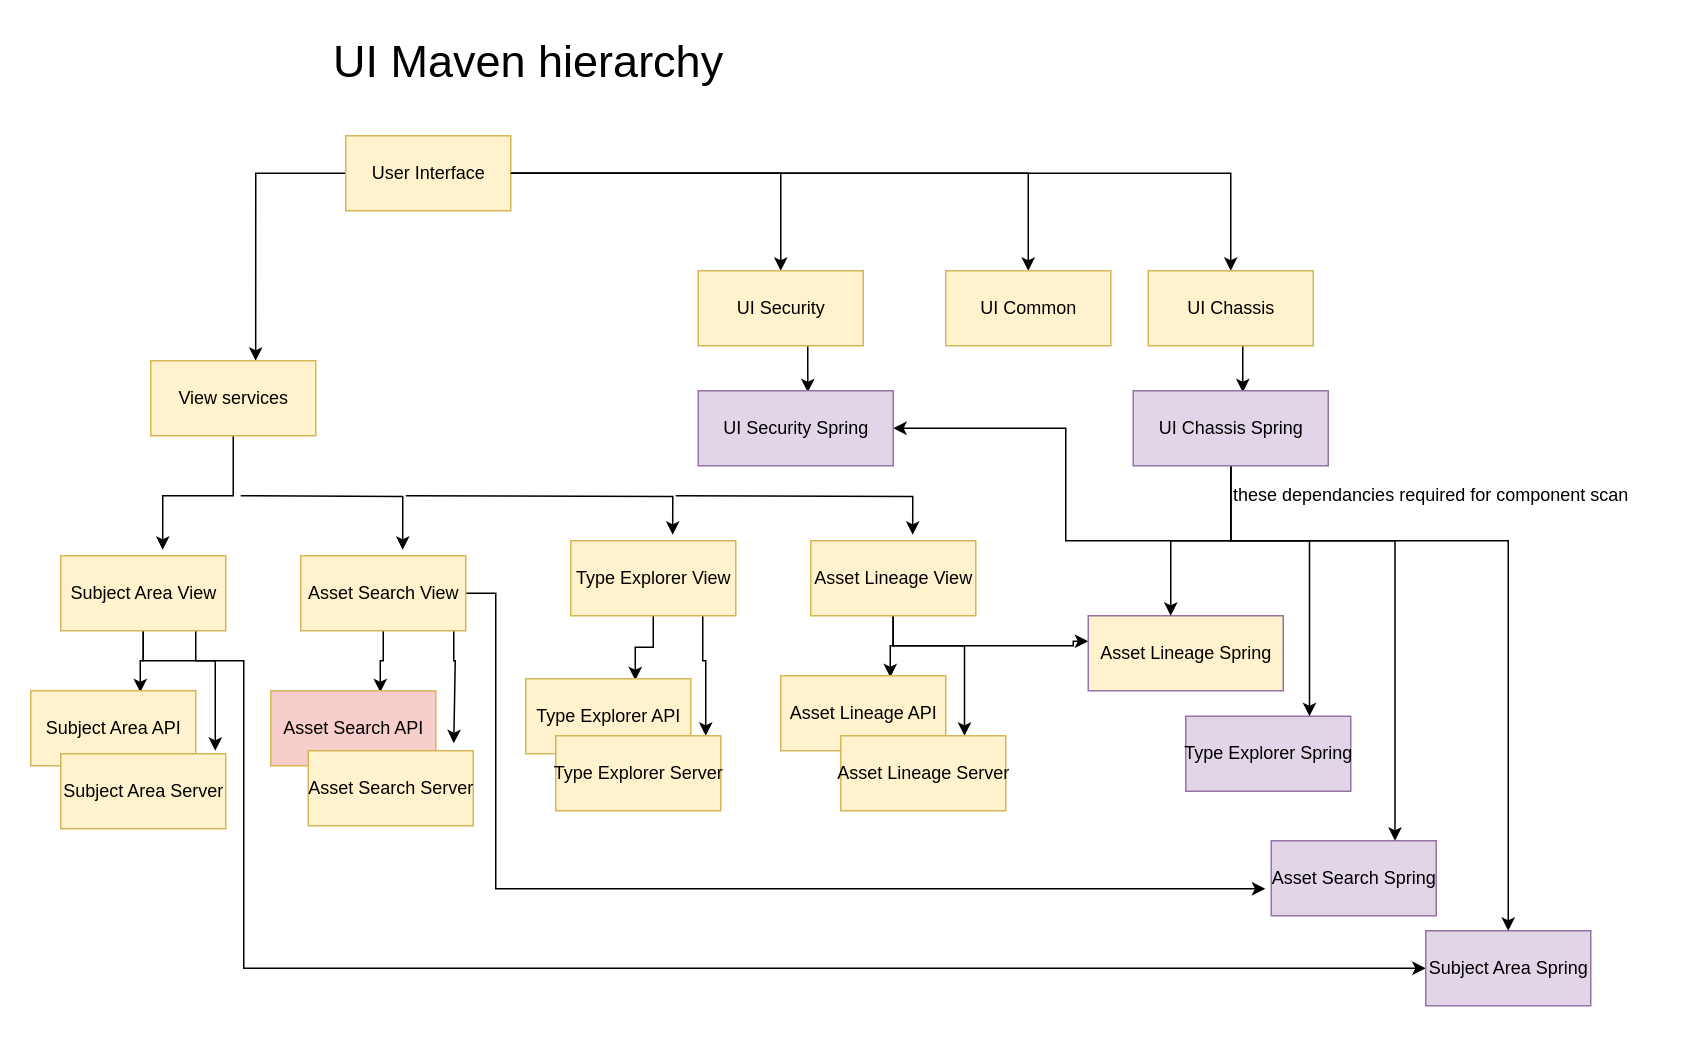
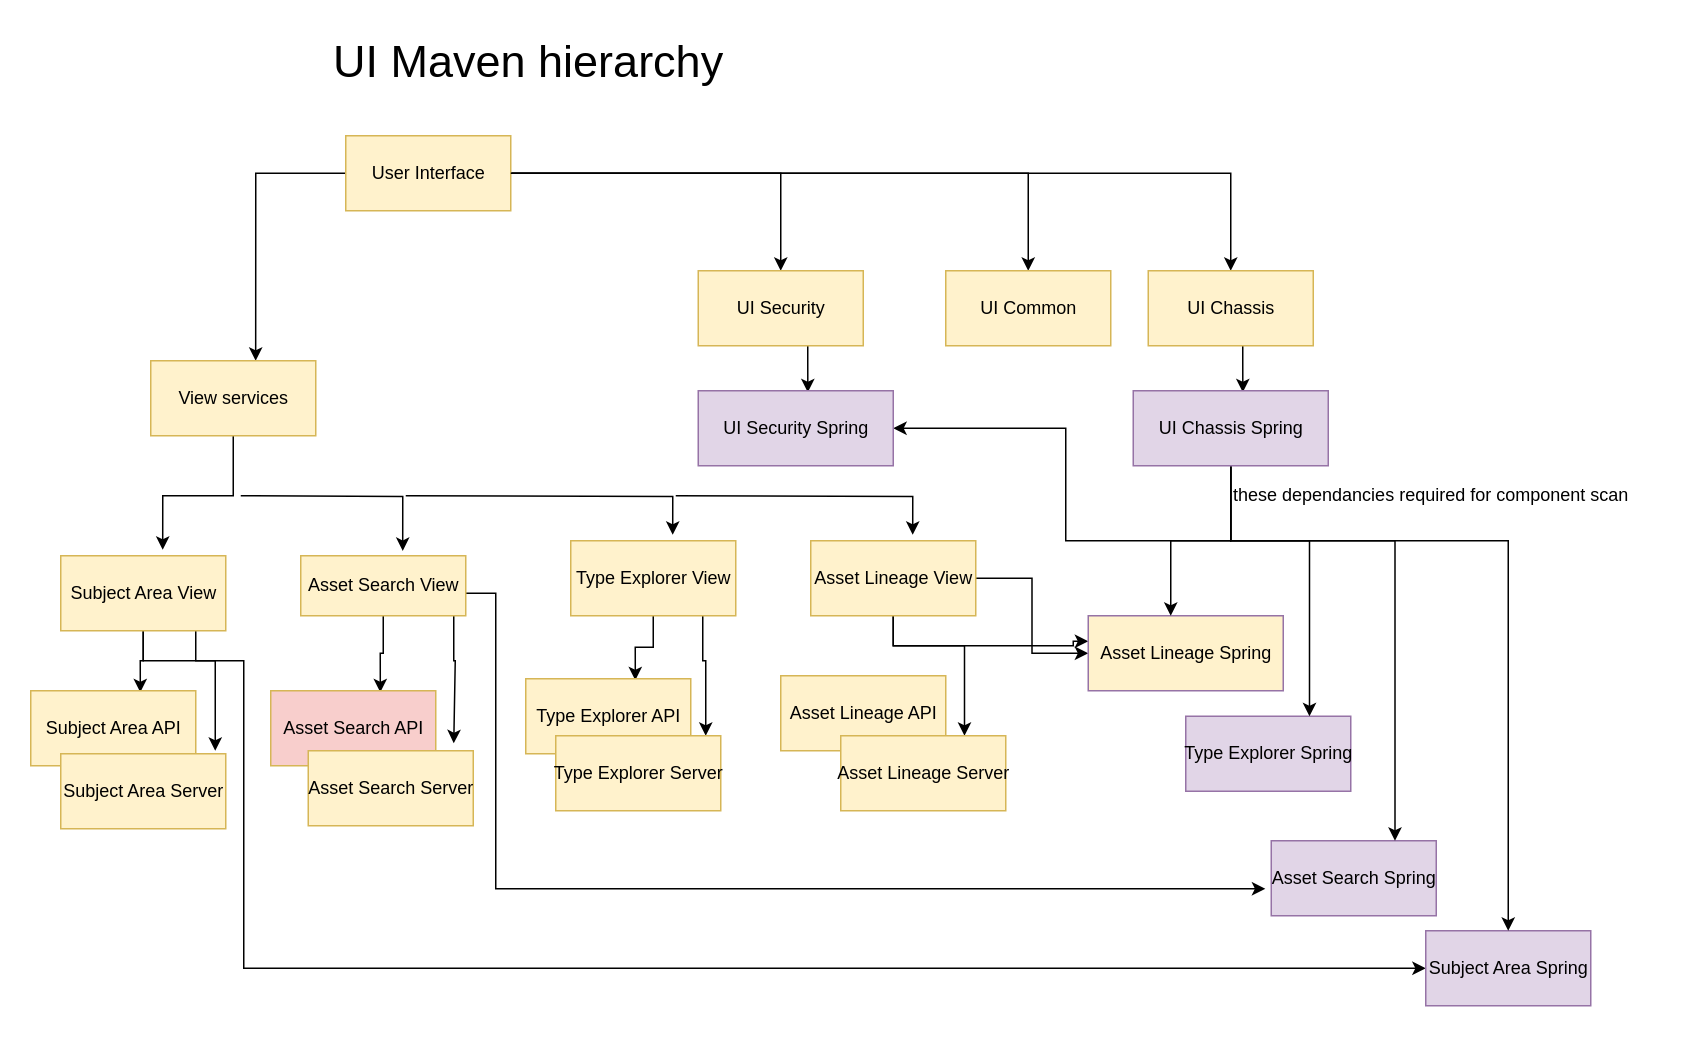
(383, 593) -> (383, 586)
(890, 655) -> (1032, 610)
